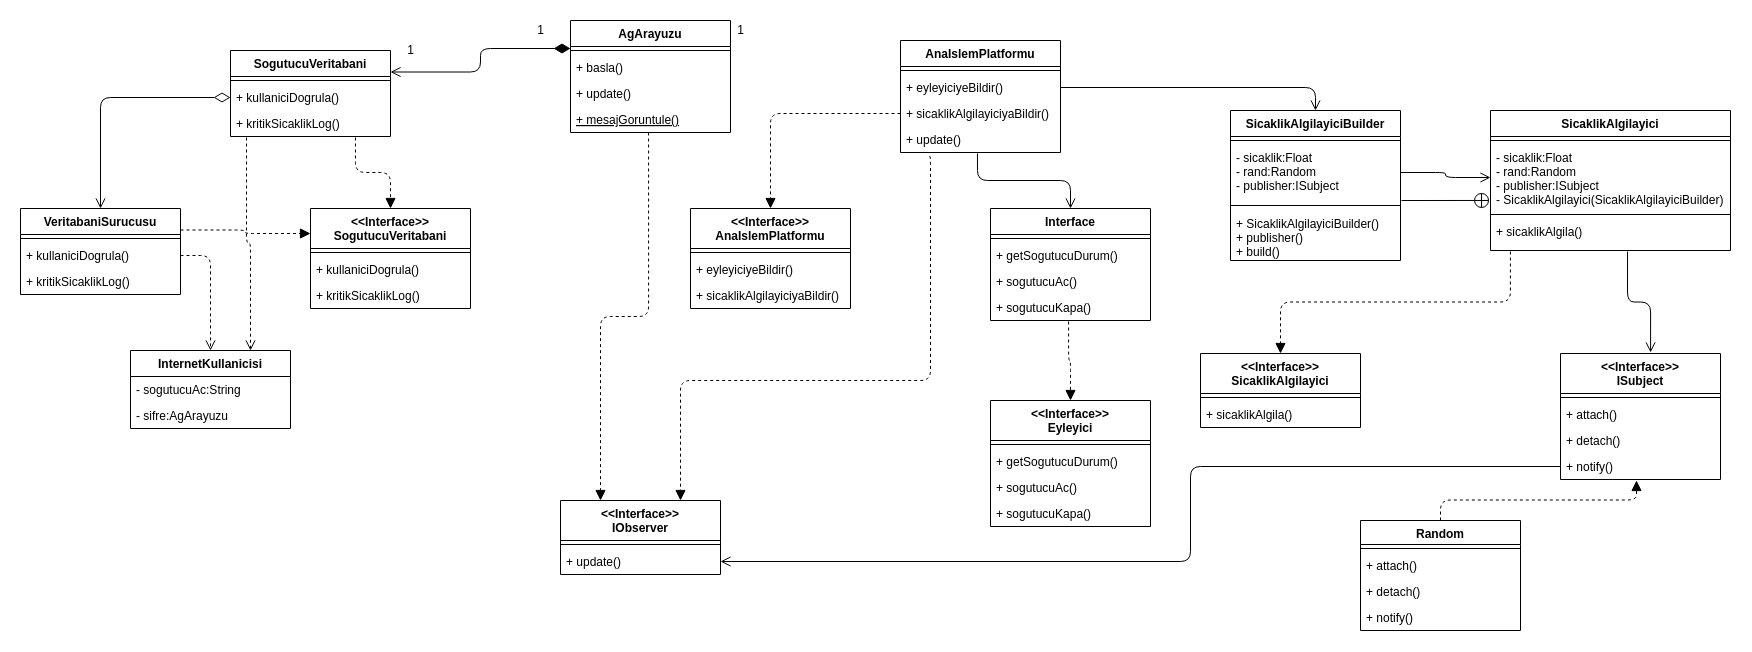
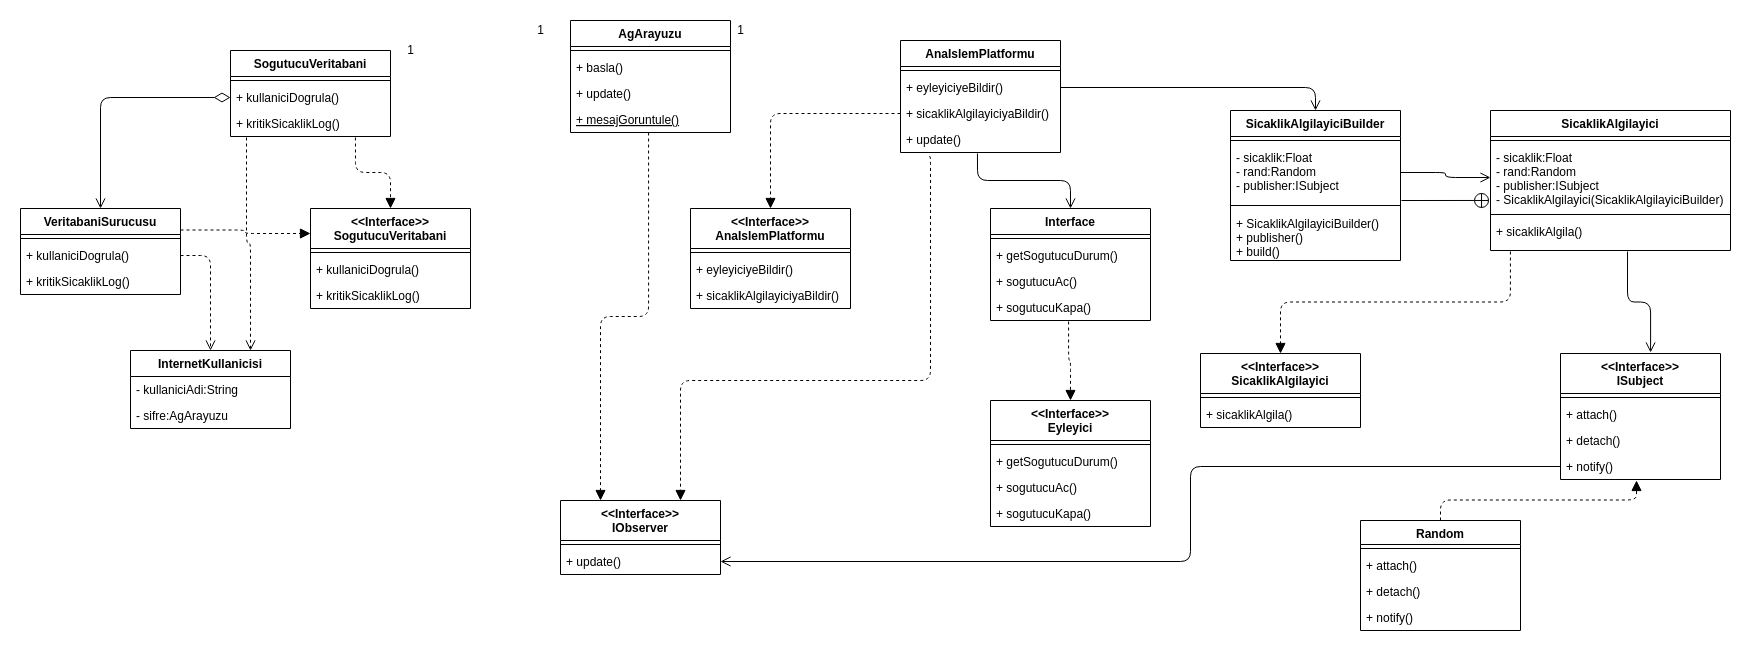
(479, 68) -> none
(195, 390) -> (194, 390)
